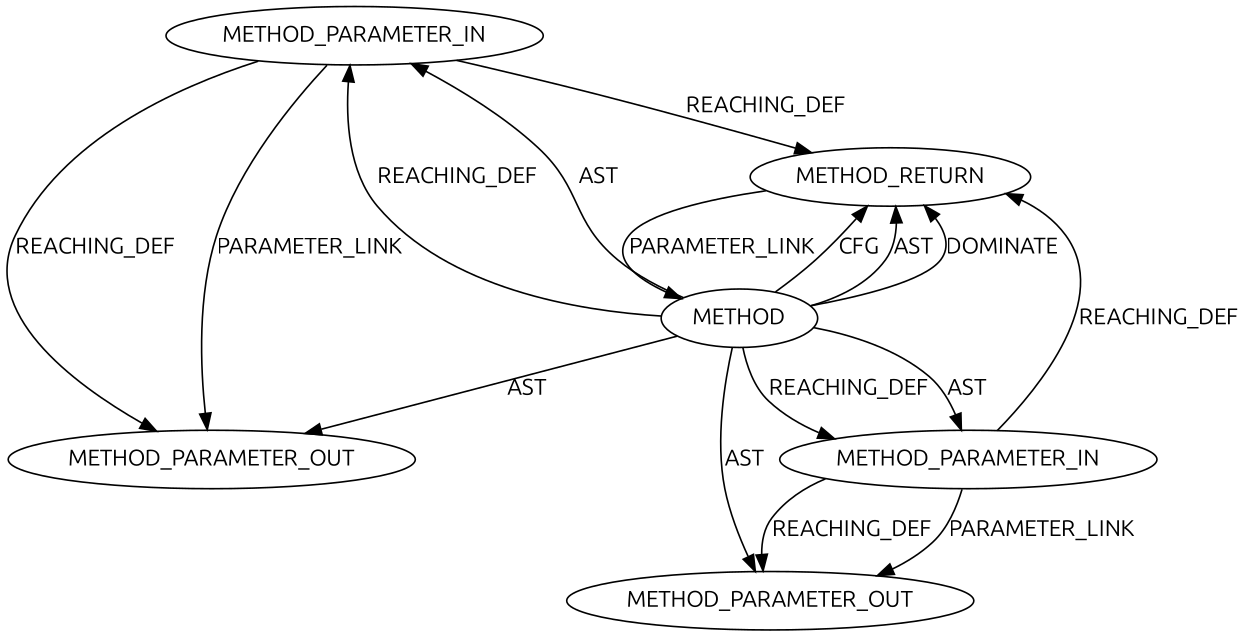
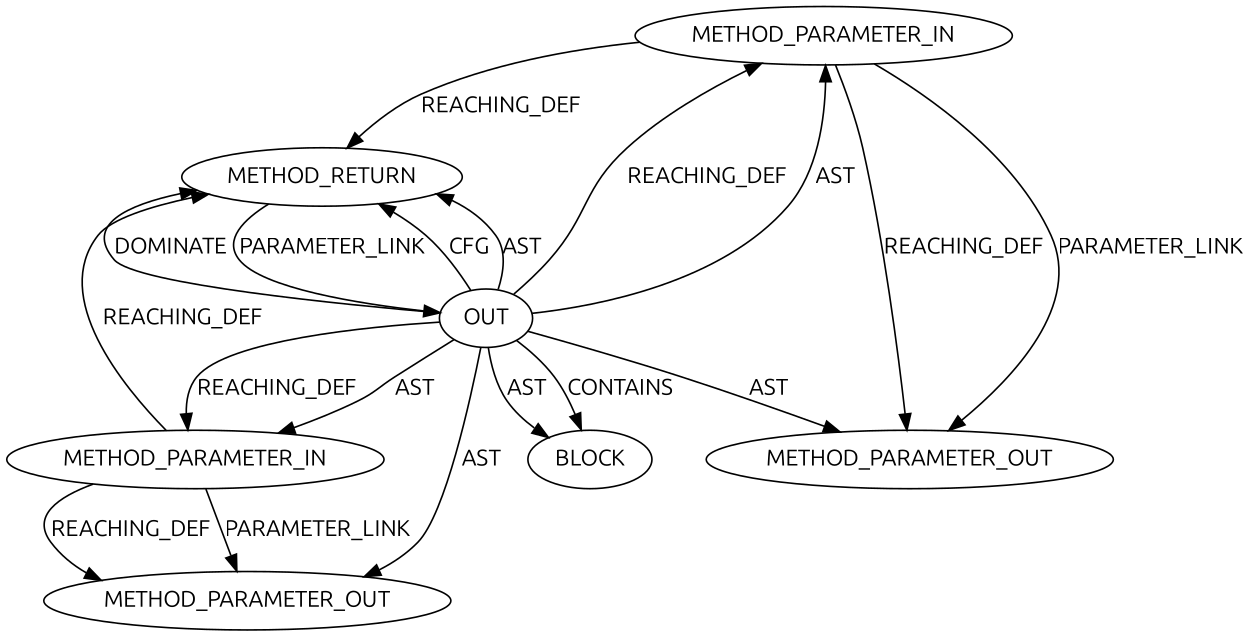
(739, 318) -> (486, 318)
none -> (590, 459)
